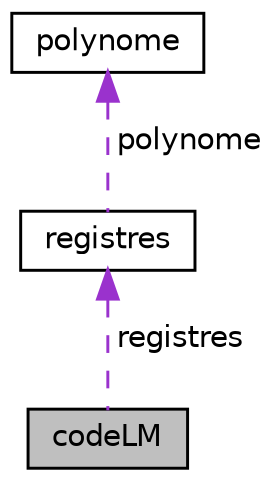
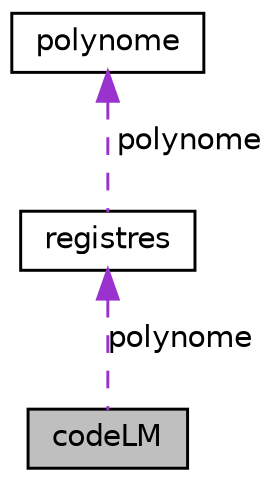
(176, 340) -> (176, 340)
